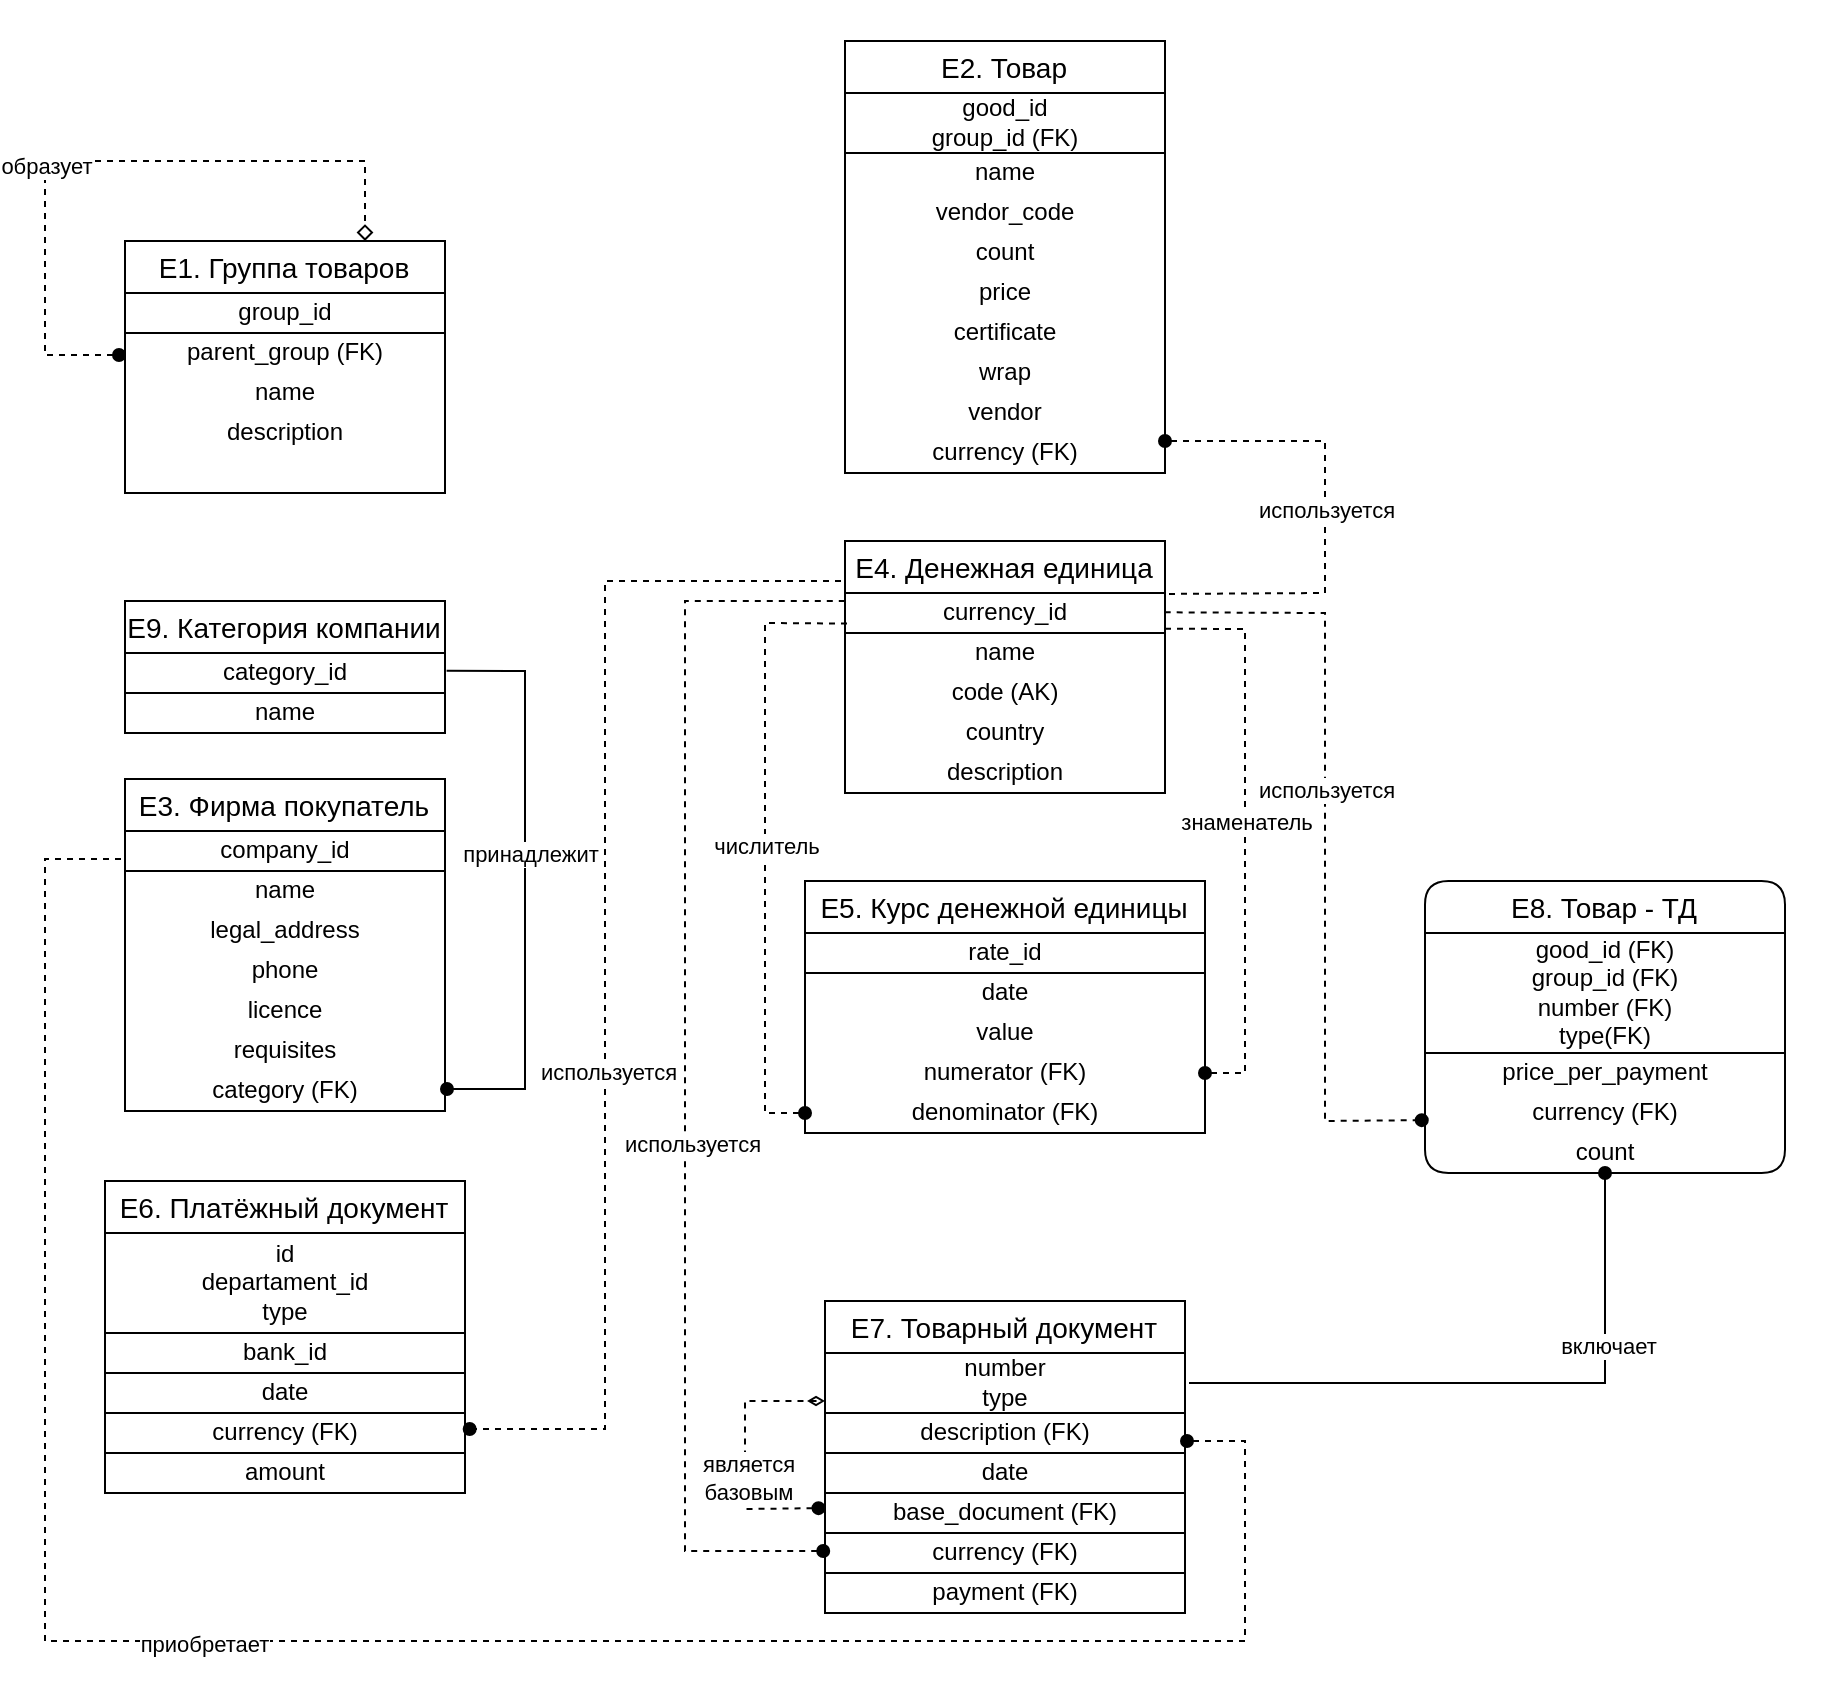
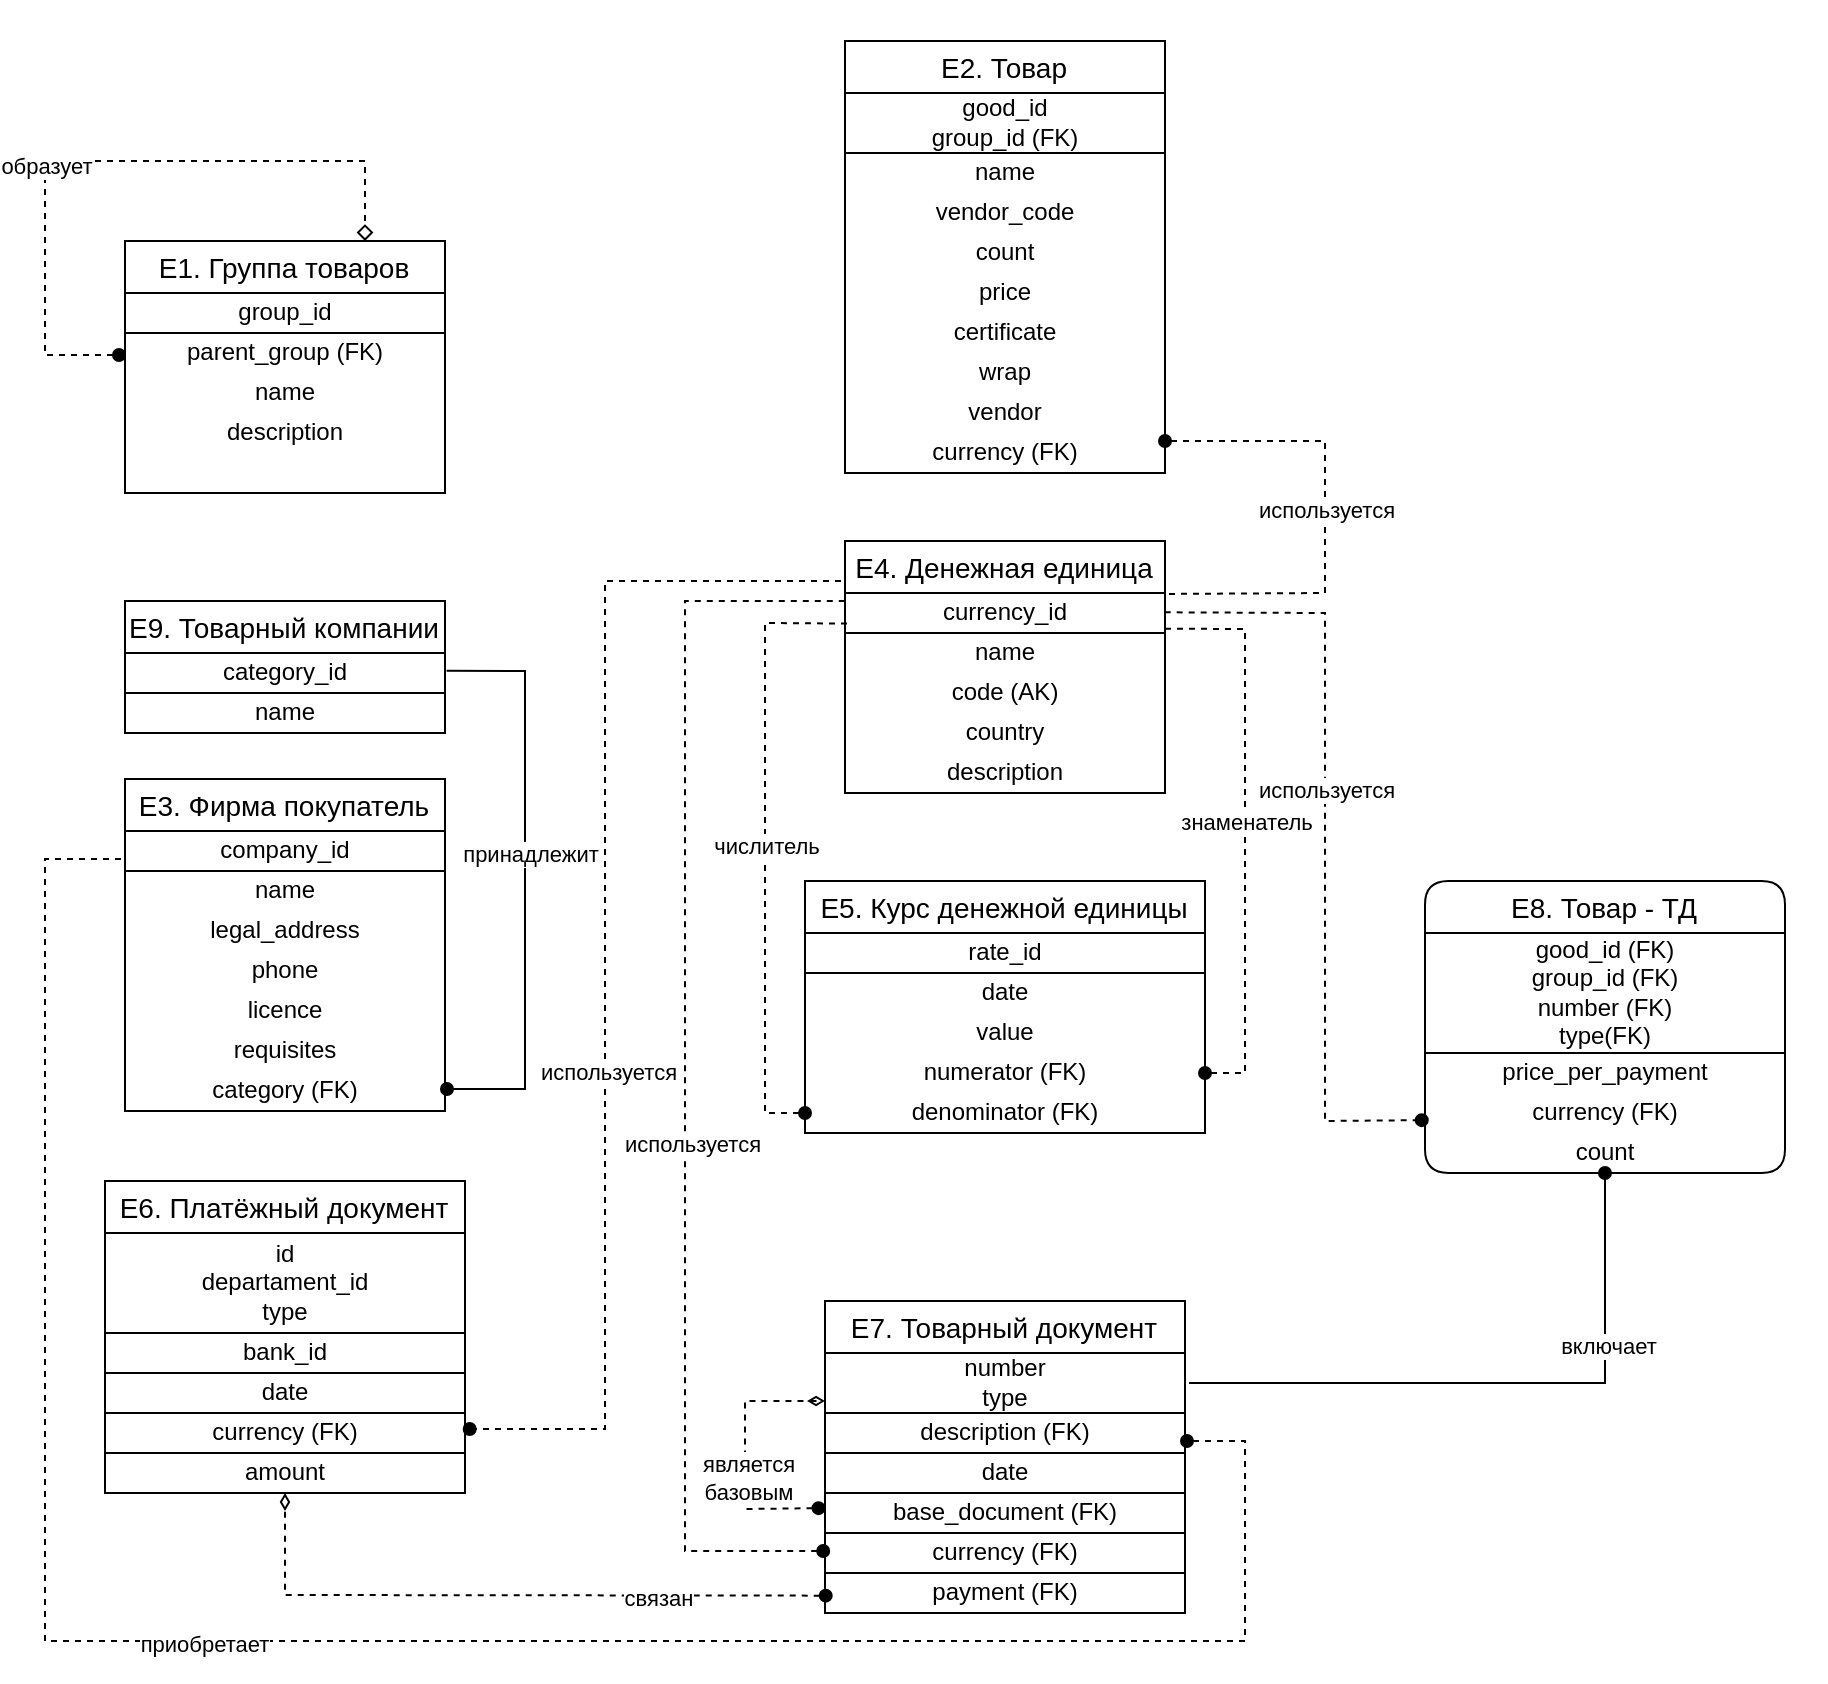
(284, 629) -> (284, 629)
none -> (509, 1595)
